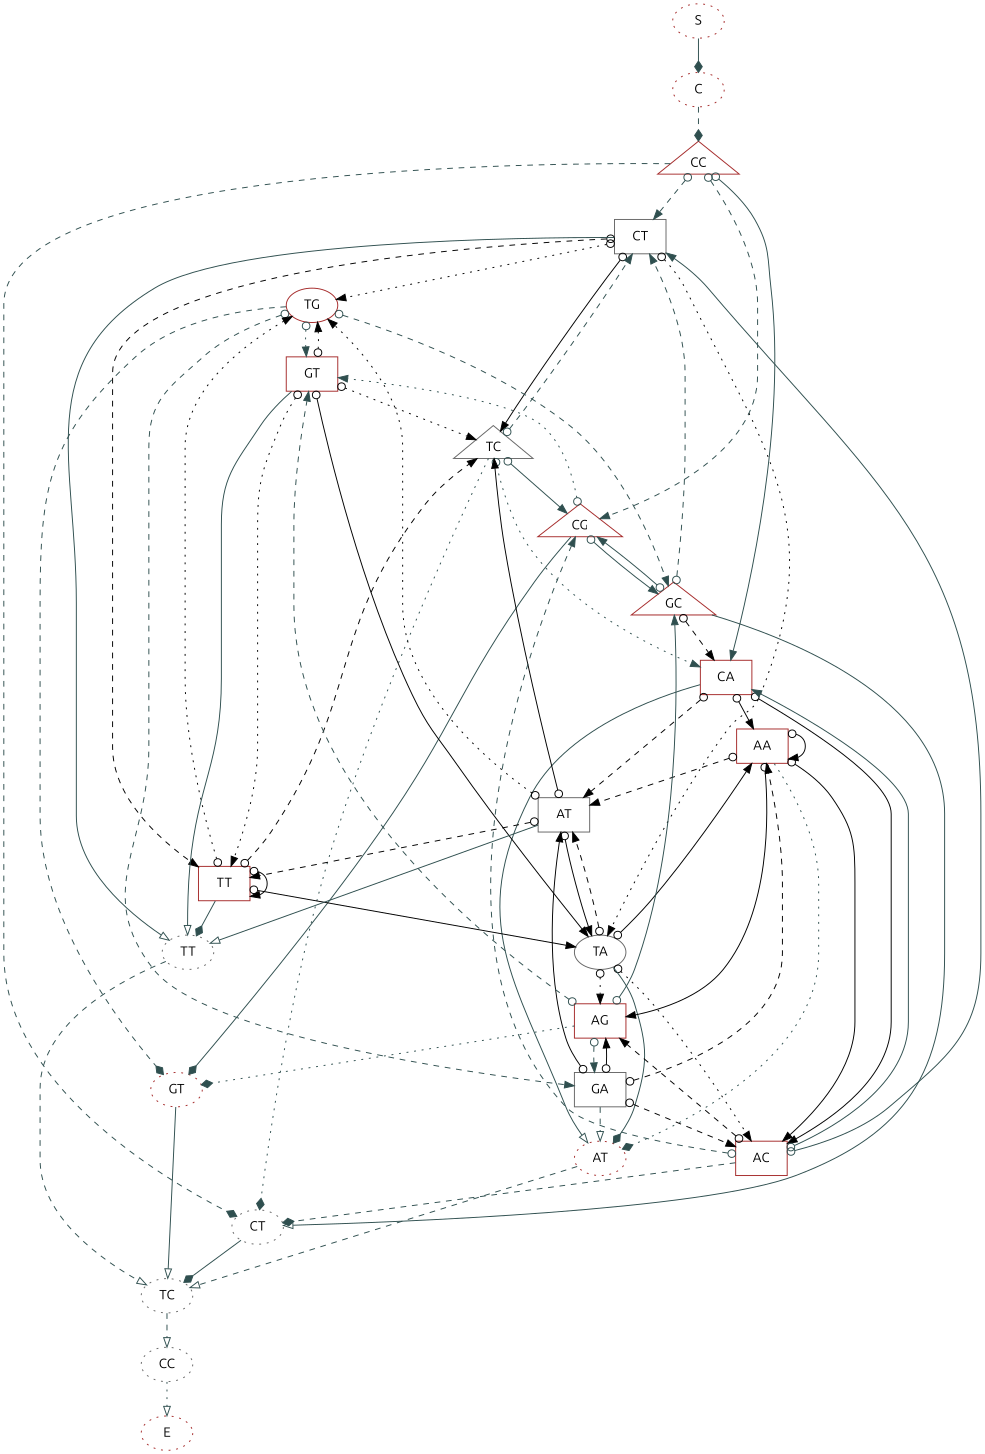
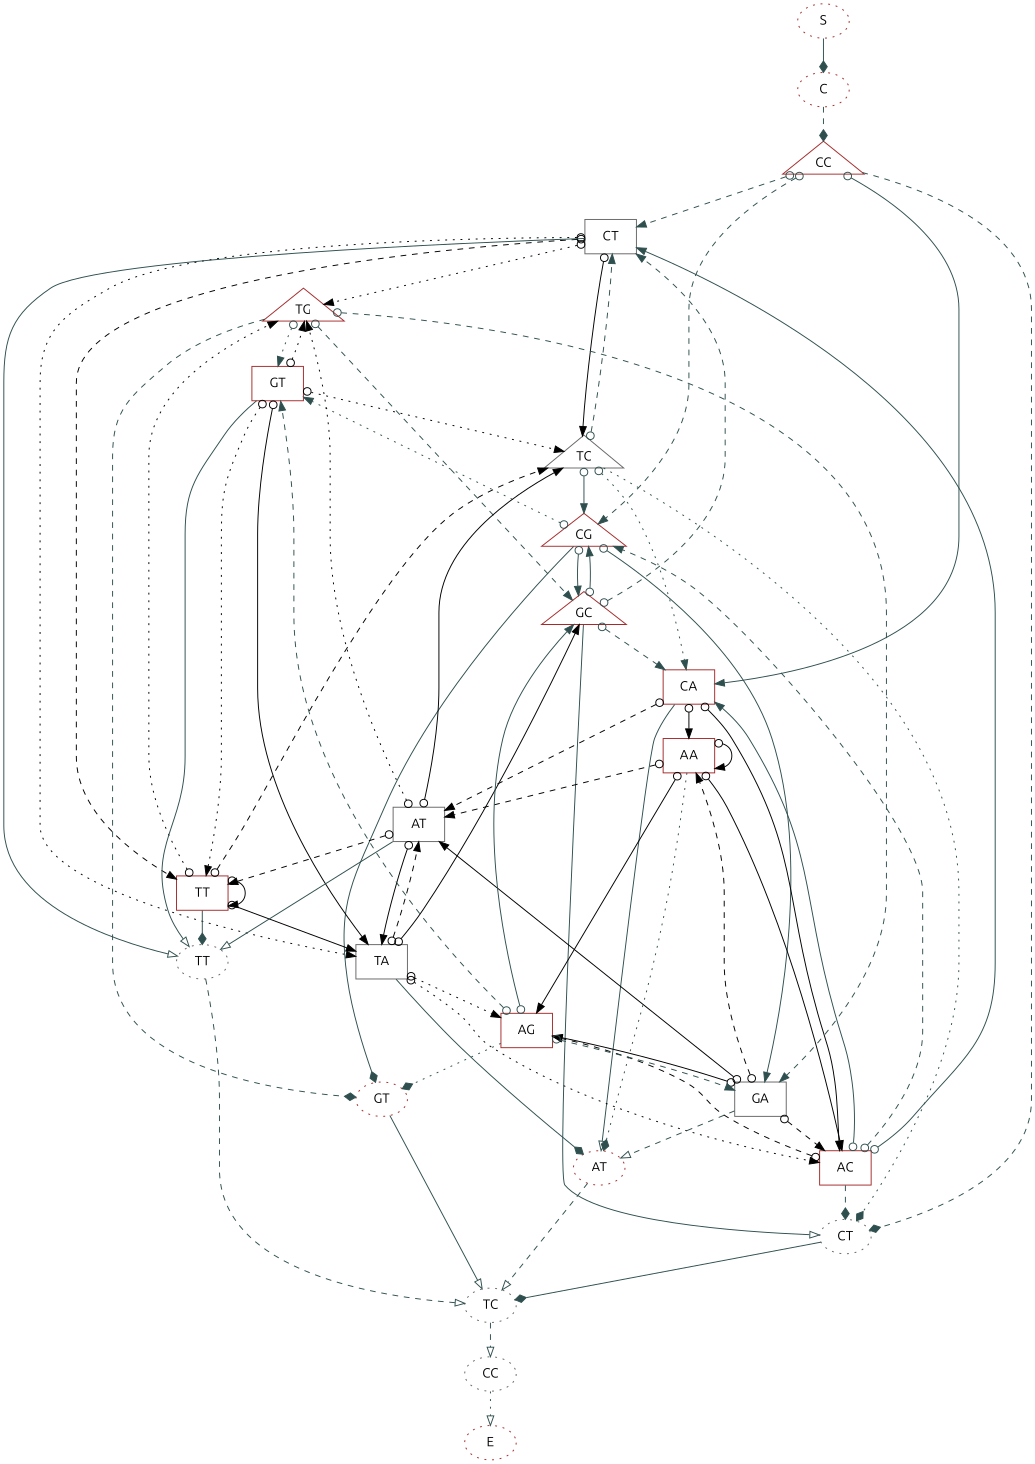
(312, 305) -> (303, 310)
(697, 637) -> (631, 647)
none -> (782, 779)
(687, 855) -> (504, 775)
(600, 952) -> (382, 962)
